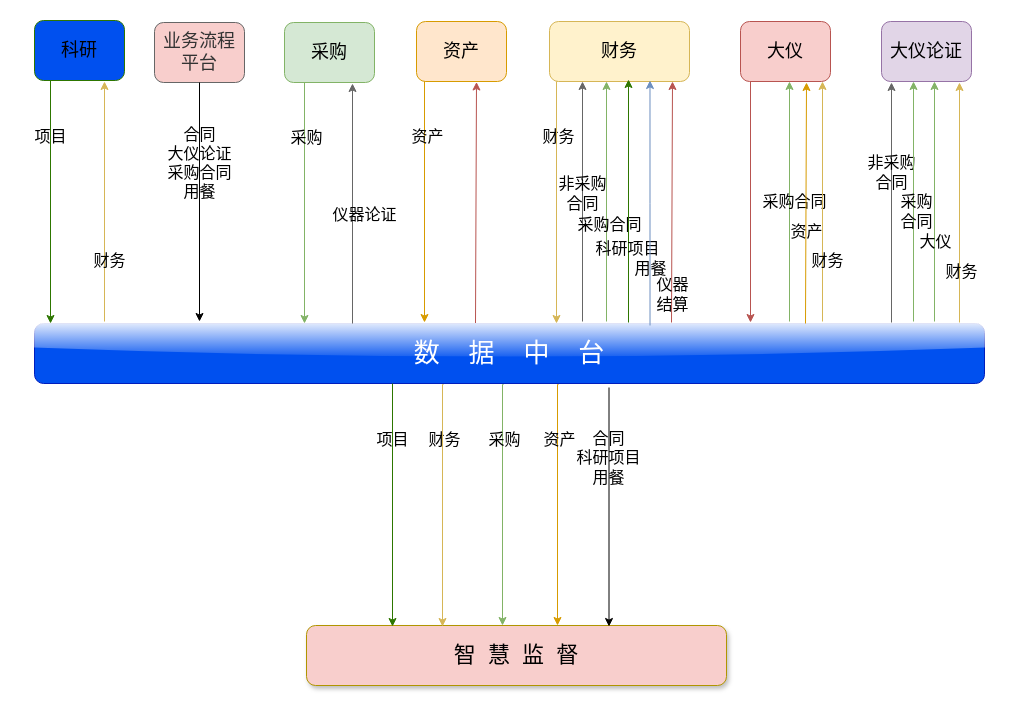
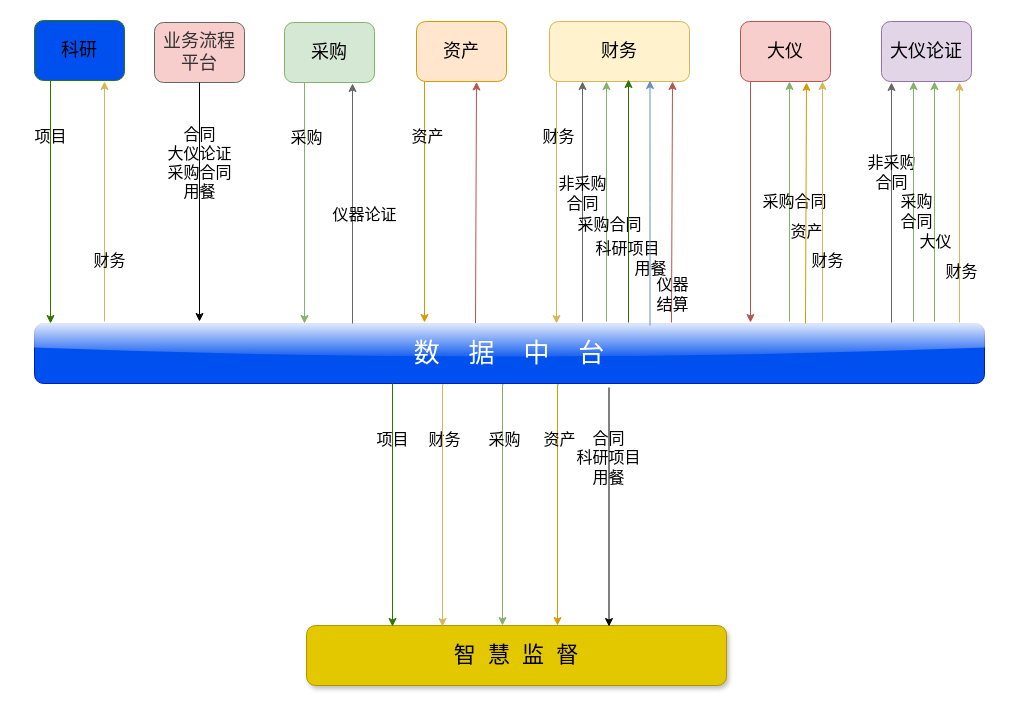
(517, 656) -> (517, 656)
